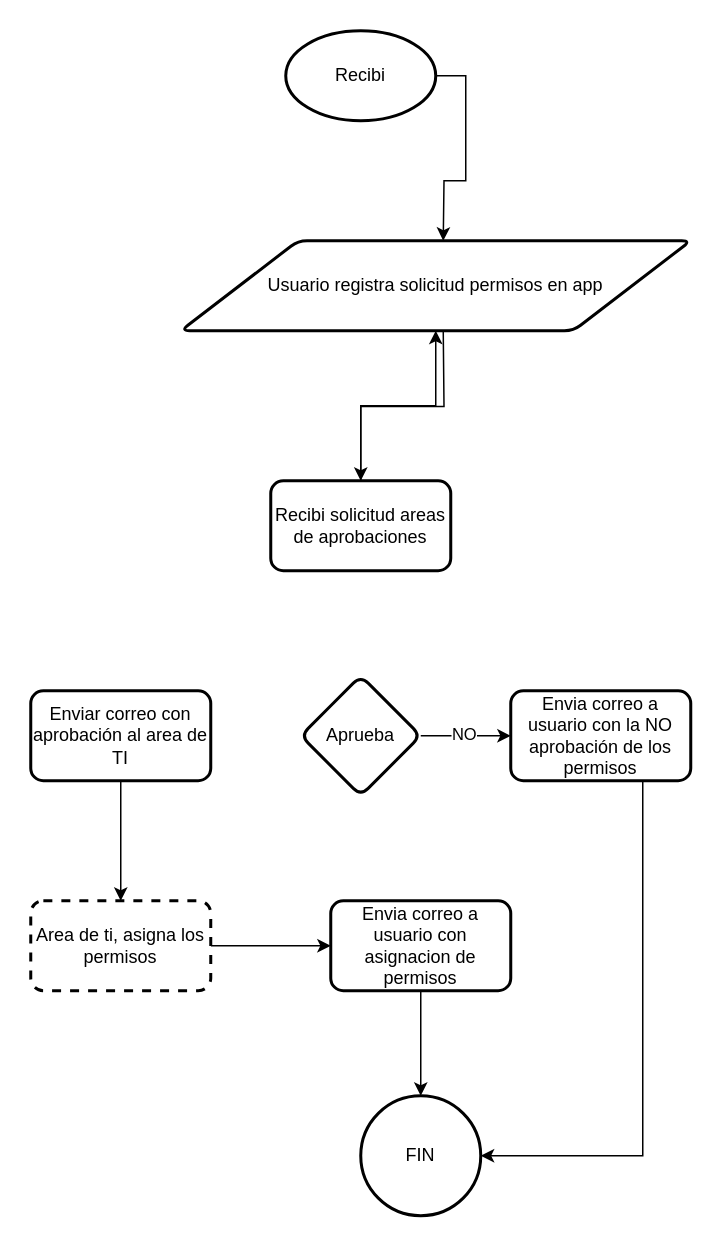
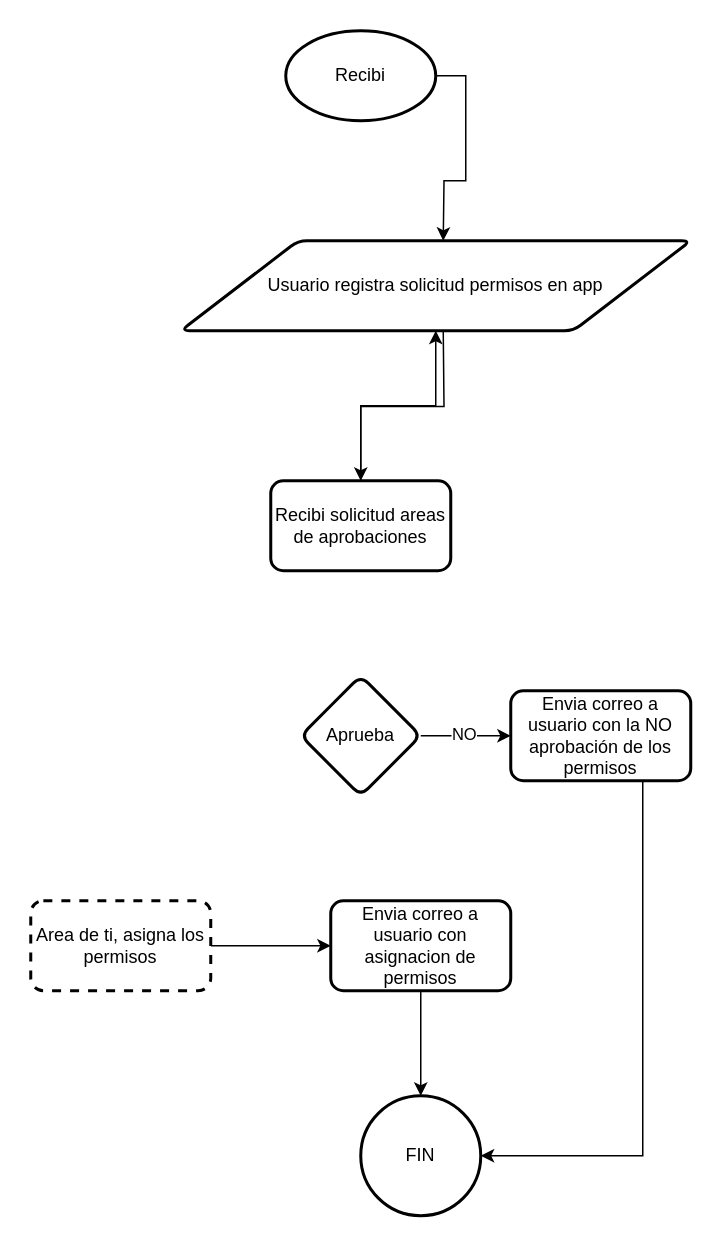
(121, 736) -> none
(121, 836) -> none
